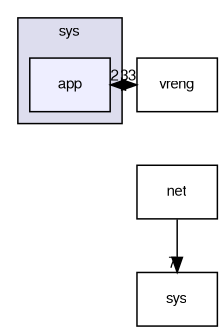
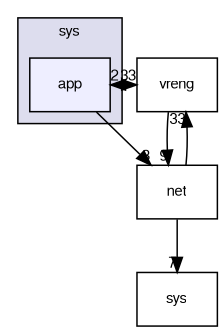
none -> (167, 131)
none -> (118, 133)
none -> (187, 146)
